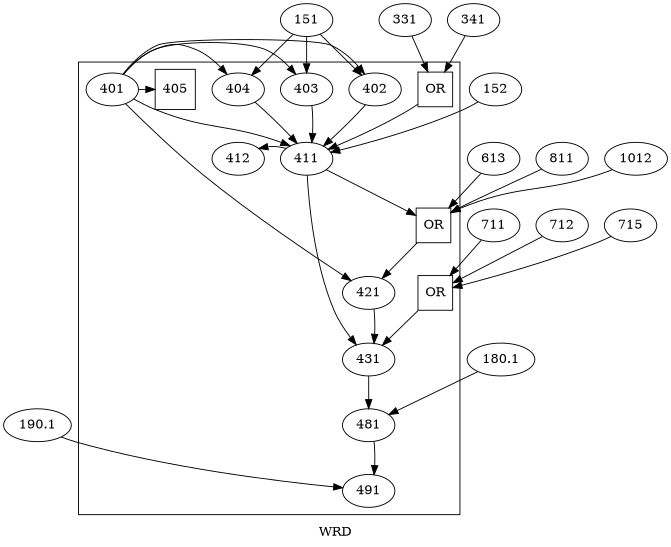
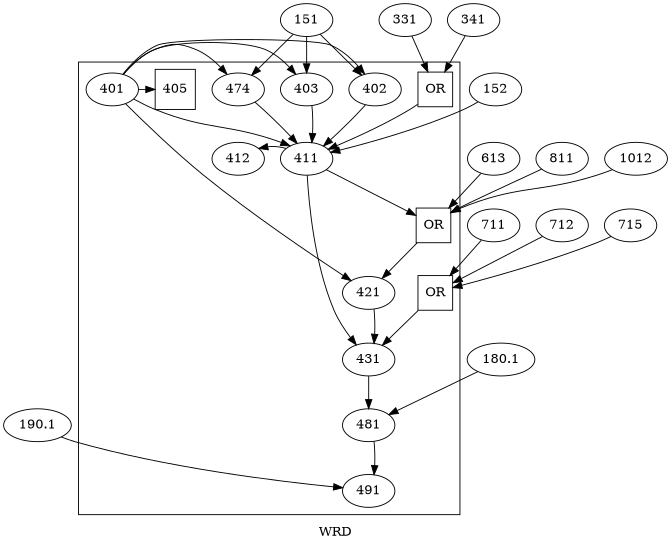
(238, 89) -> (238, 89)
